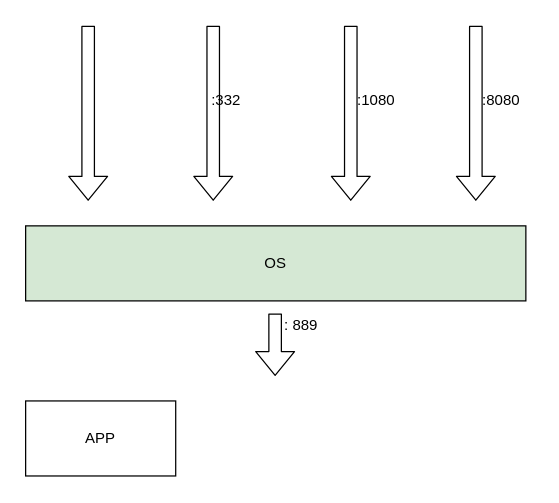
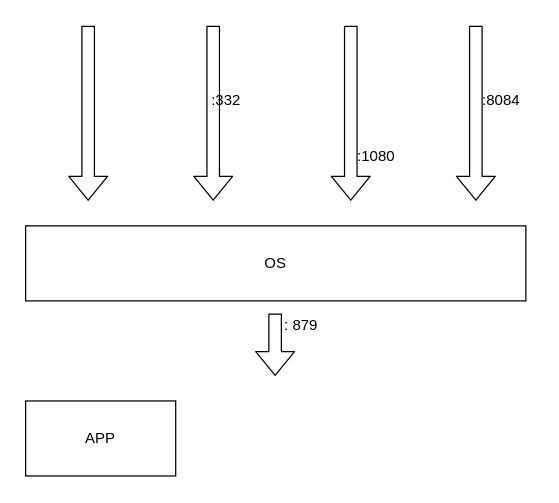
(376, 101) -> (376, 157)
(501, 101) -> (501, 101)
(276, 263) -> (276, 263)
(301, 326) -> (301, 326)
